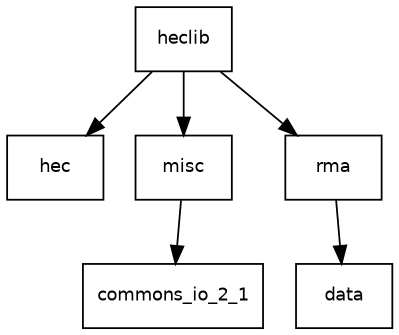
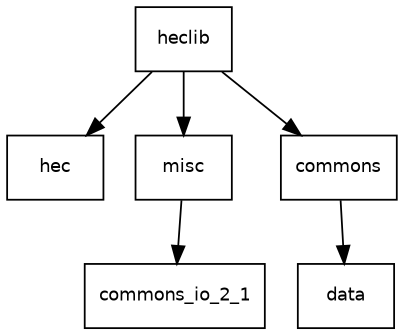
(333, 168) -> (339, 168)
